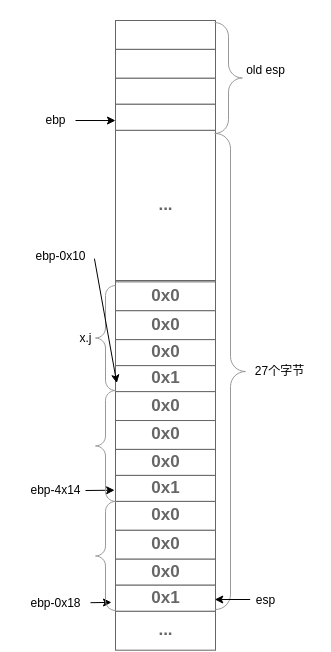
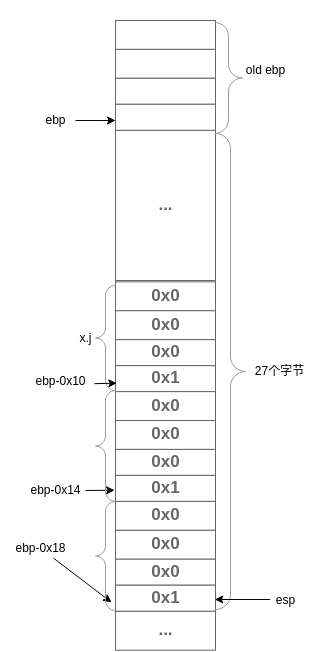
(266, 71) -> (266, 71)
(61, 257) -> (61, 382)
(56, 491) -> (56, 491)
(266, 600) -> (286, 600)
(56, 603) -> (41, 548)
